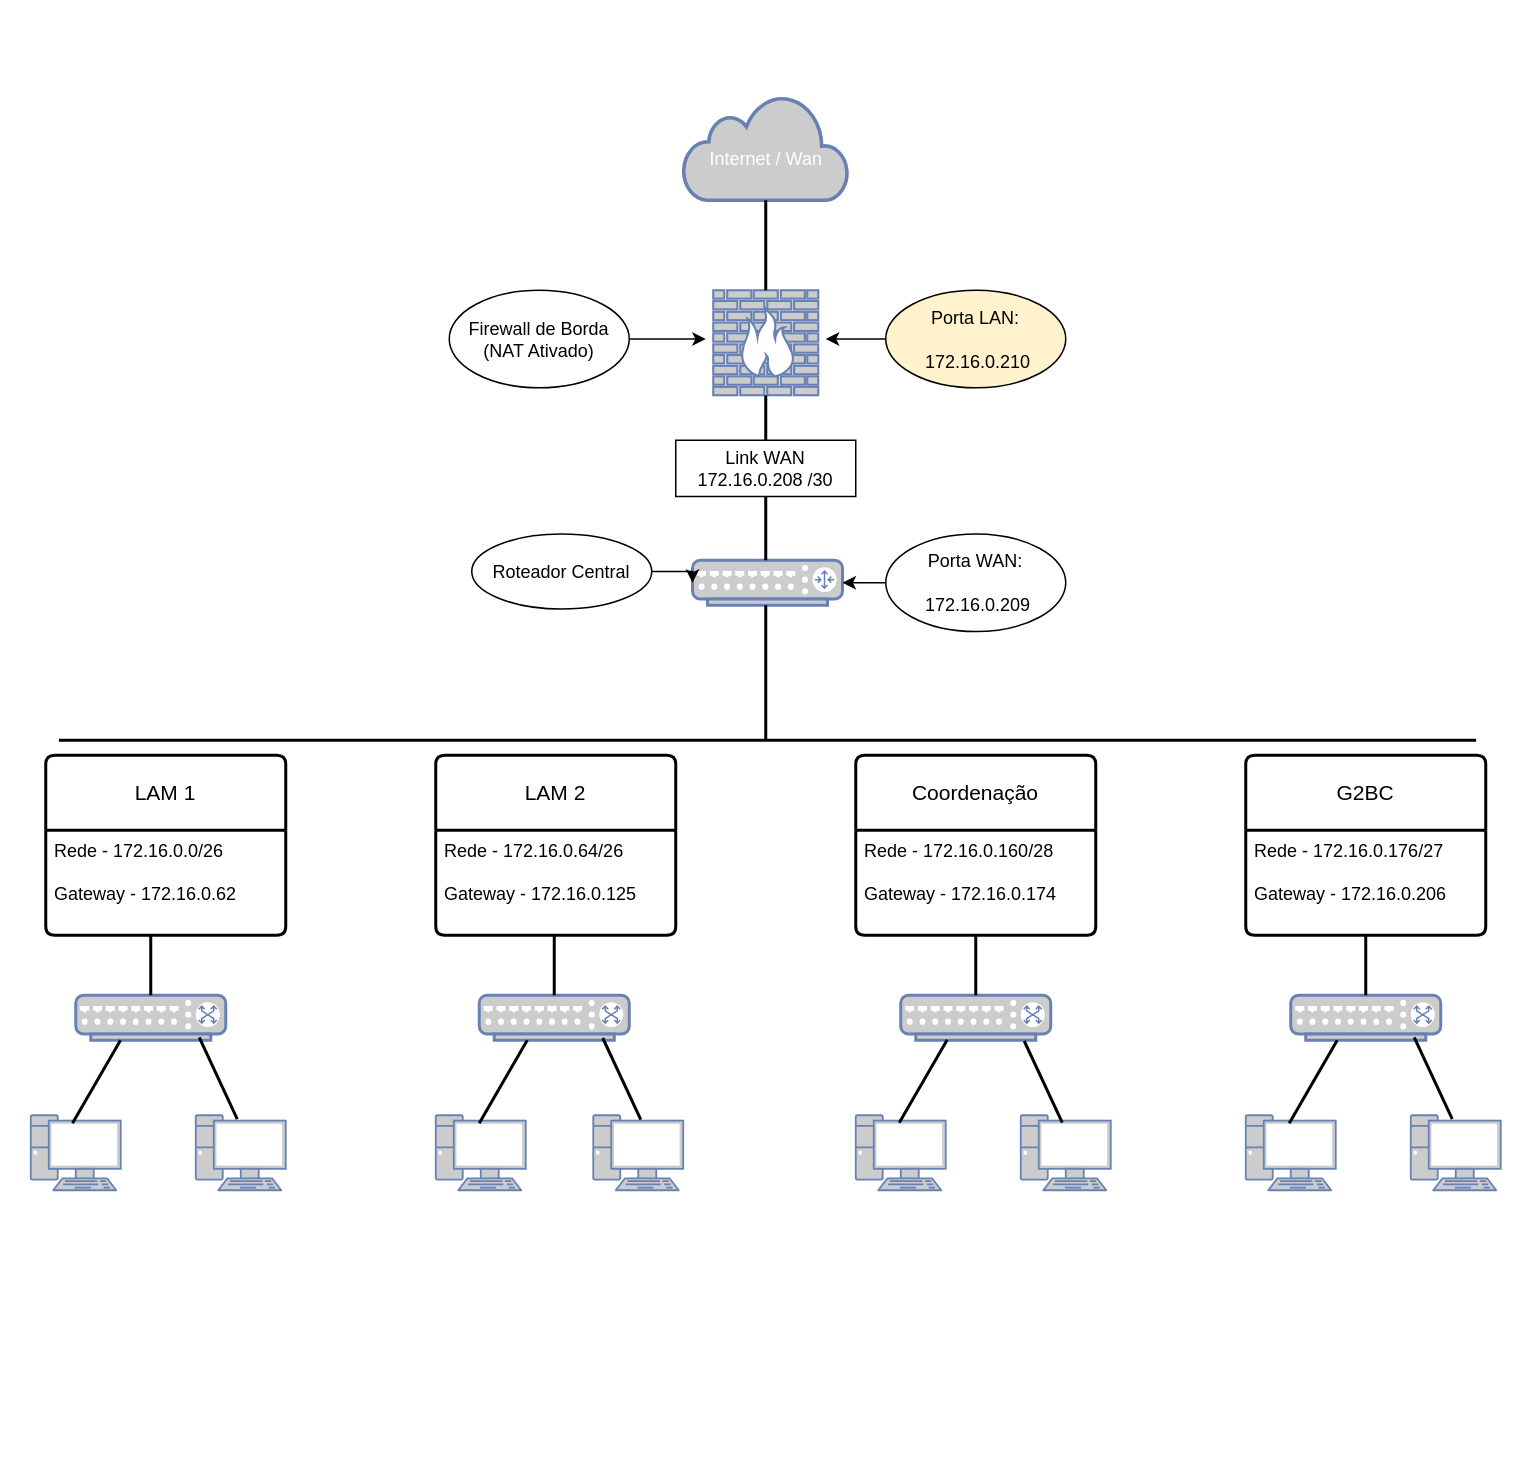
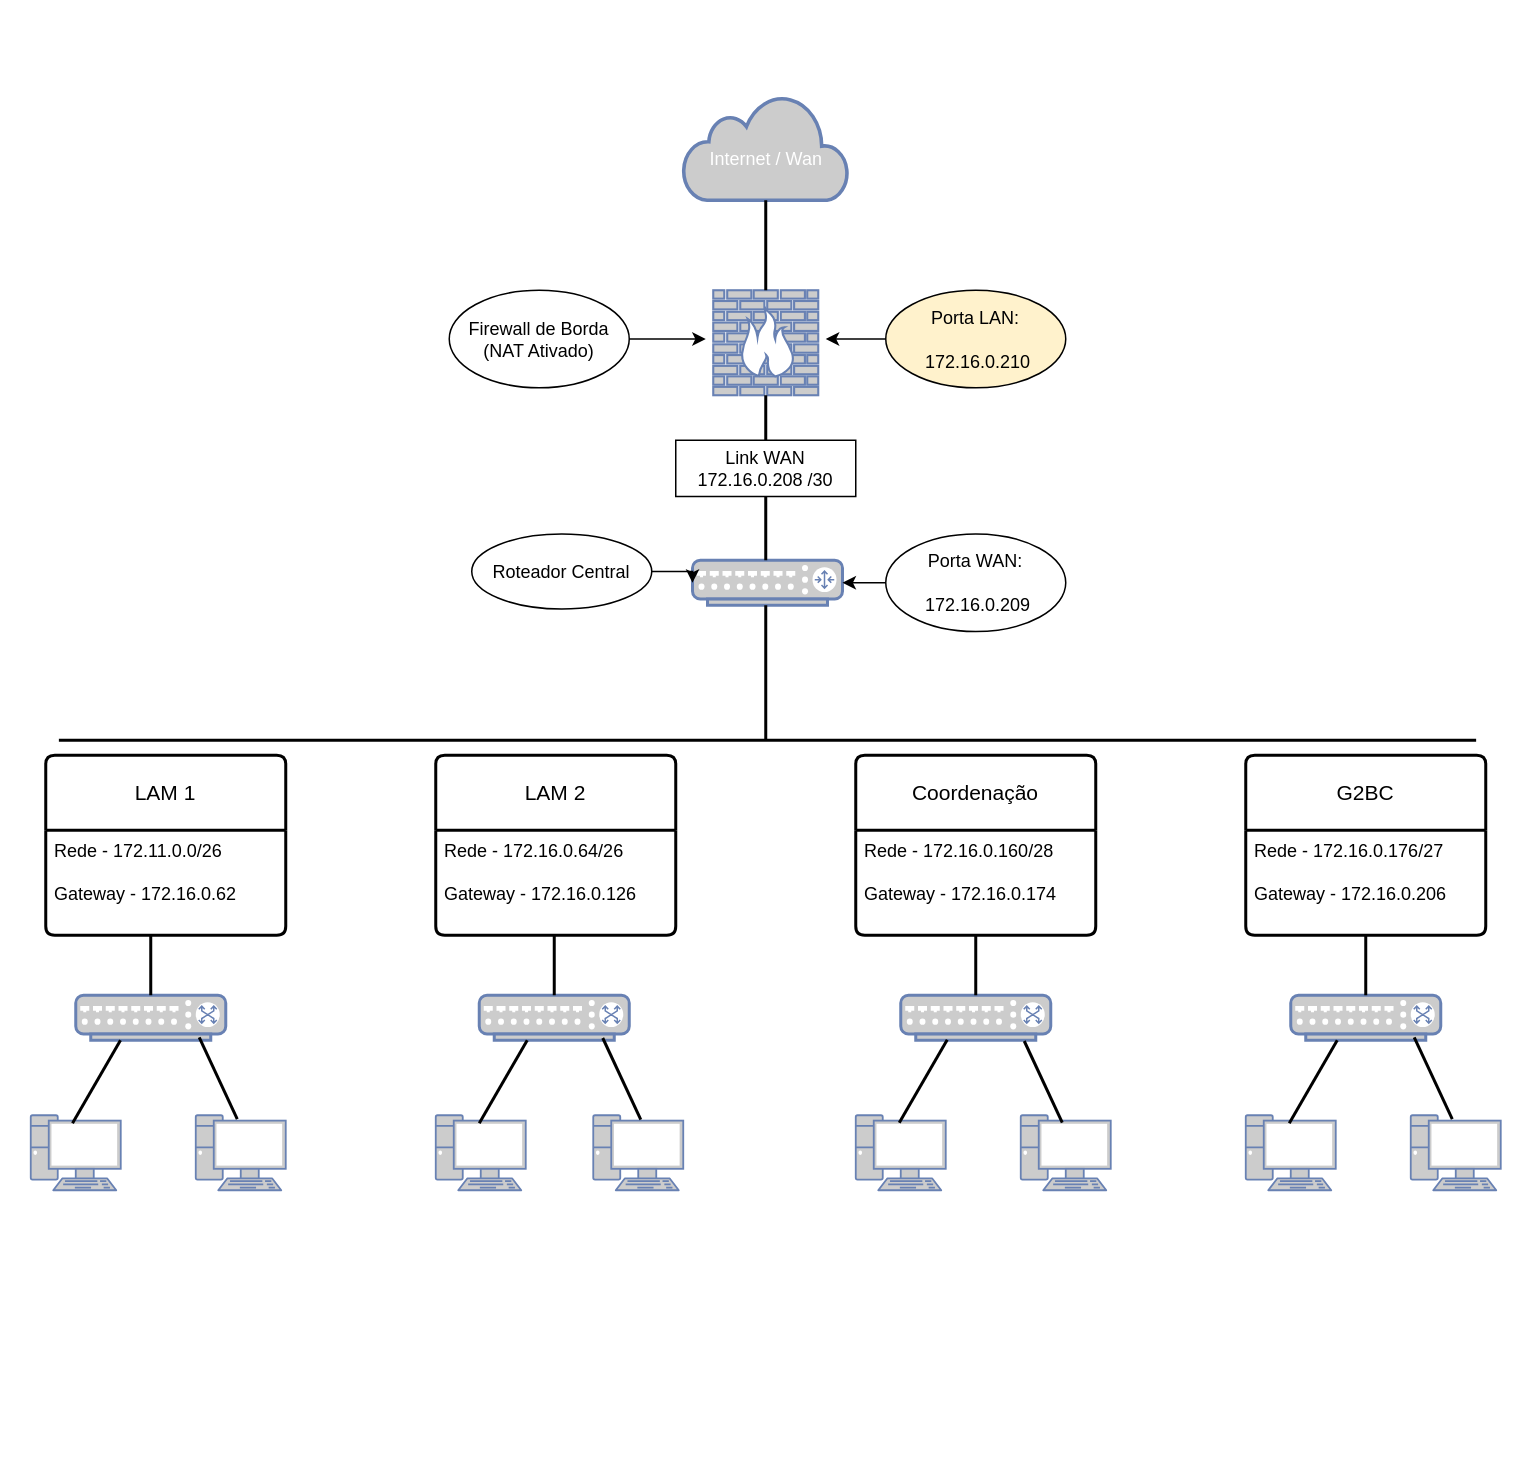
(149, 862) -> (149, 862)
(544, 862) -> (544, 862)
